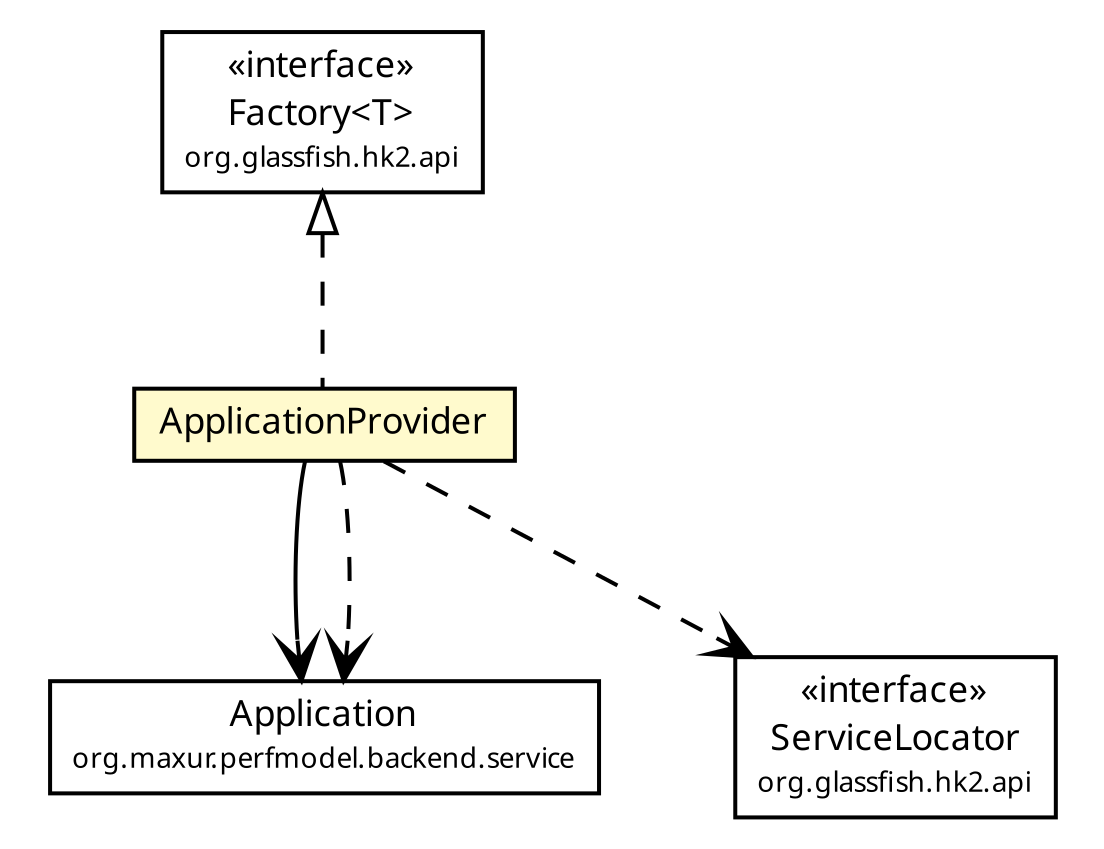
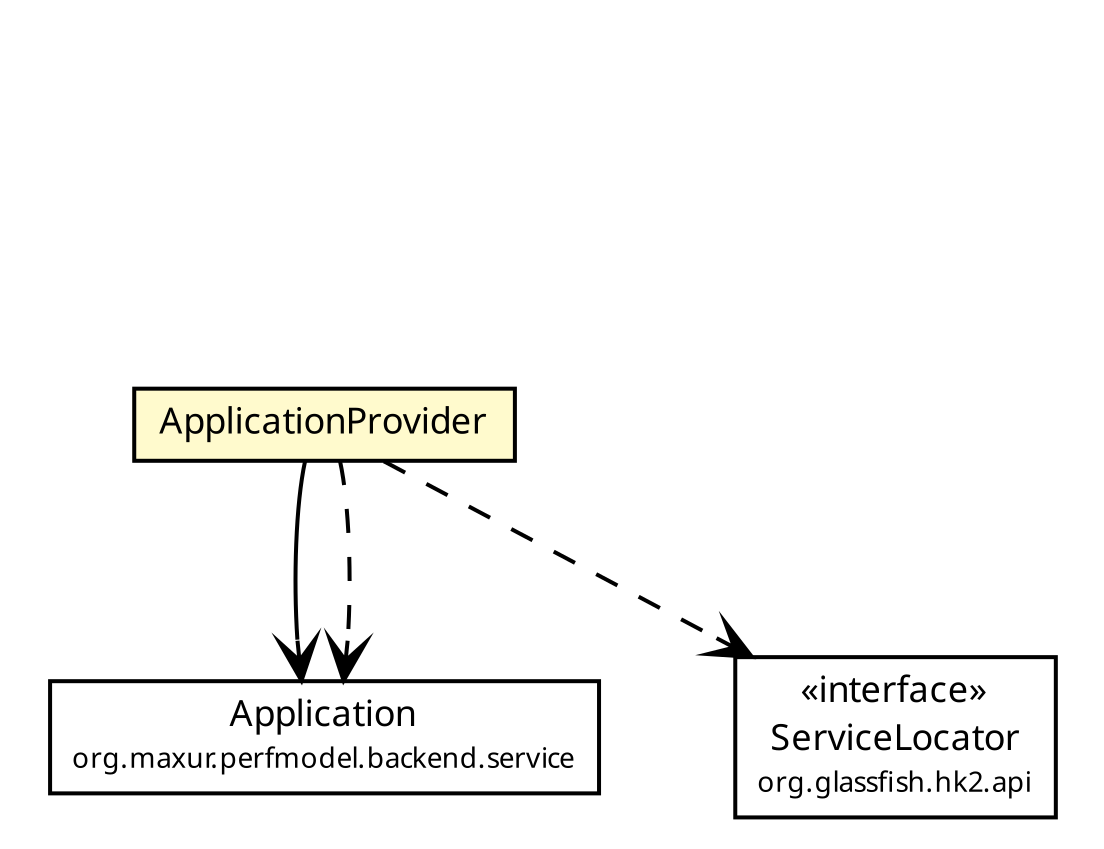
(323, 112) -> none
